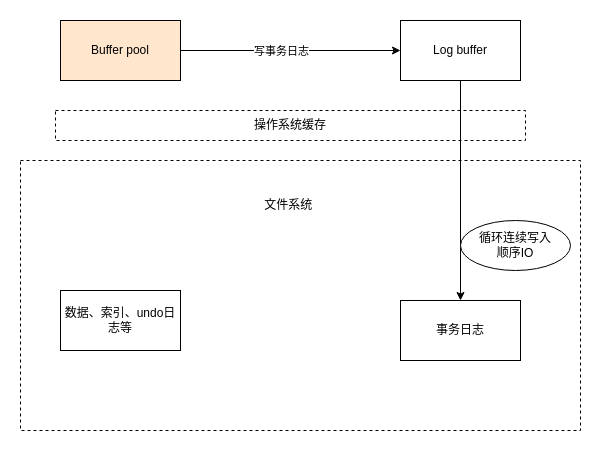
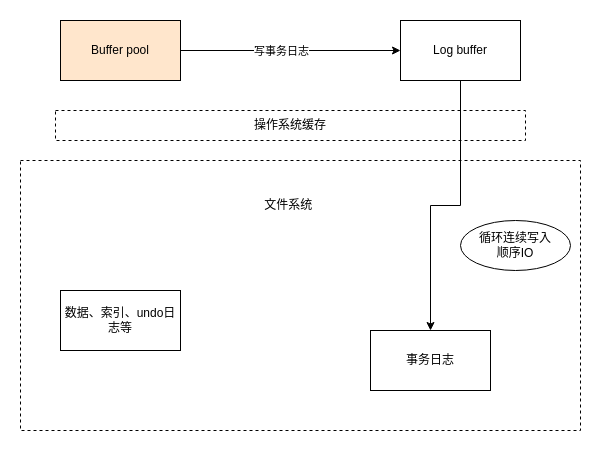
(461, 331) -> (431, 361)
